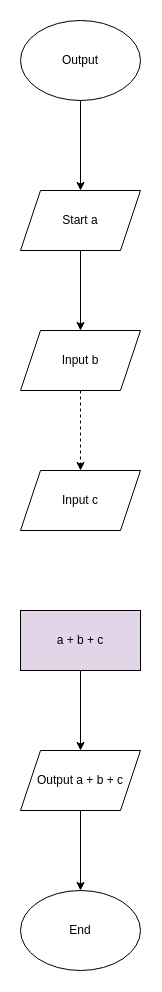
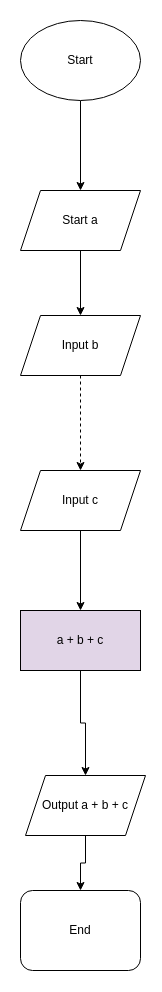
(81, 61) -> (81, 61)
(81, 361) -> (81, 346)
none -> (81, 567)
(81, 781) -> (86, 806)
(81, 931) -> (81, 931)
